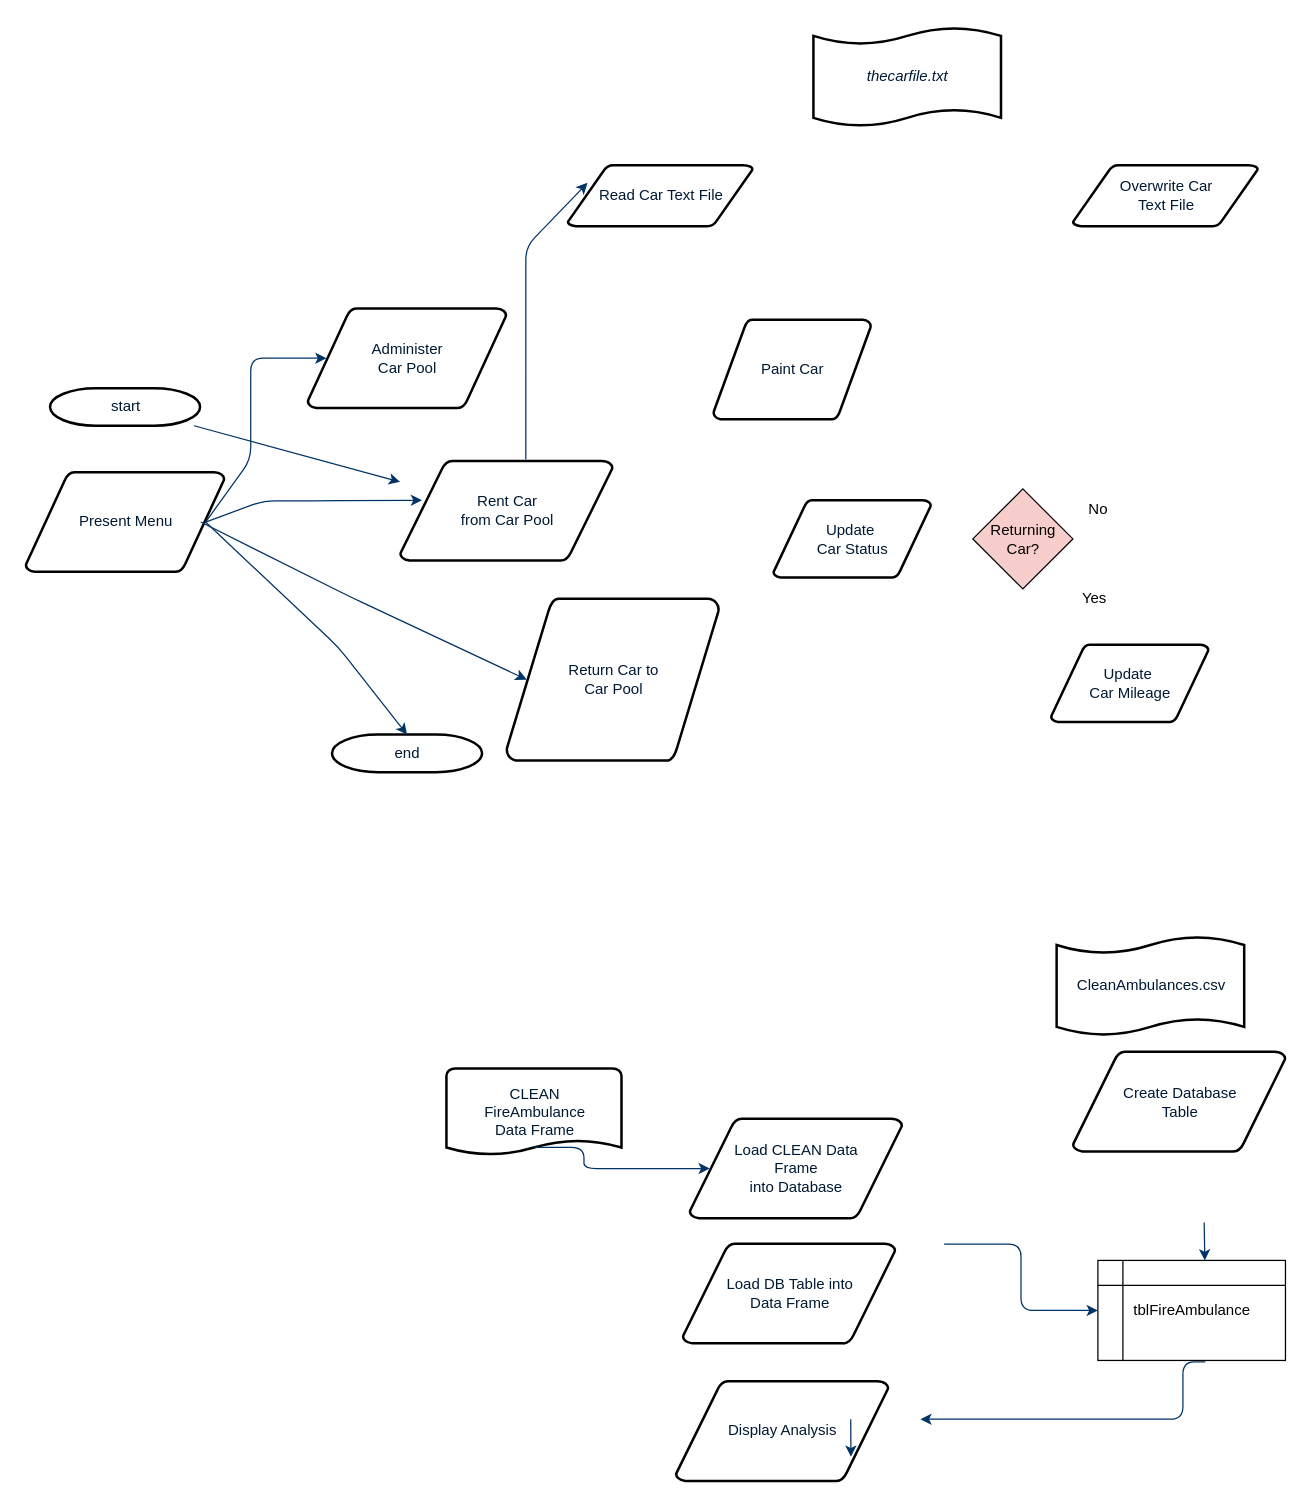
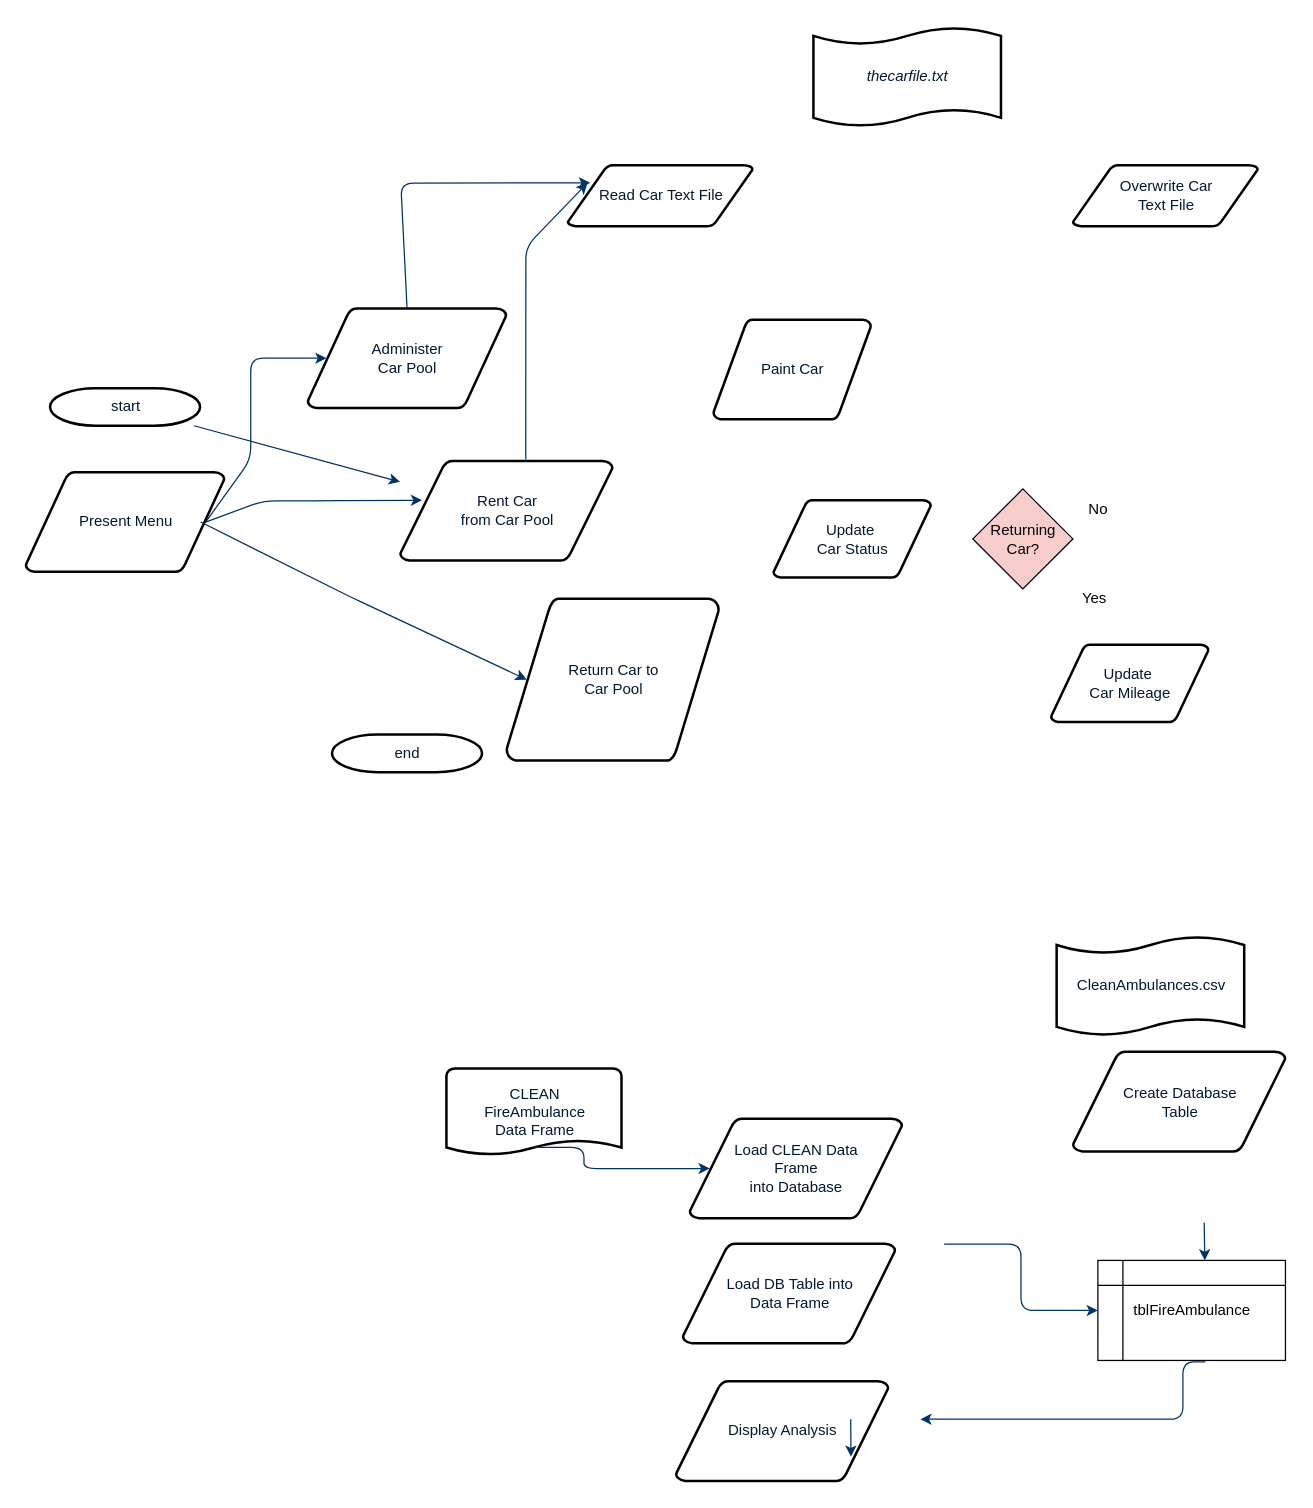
none -> (434, 183)
(312, 622) -> none
